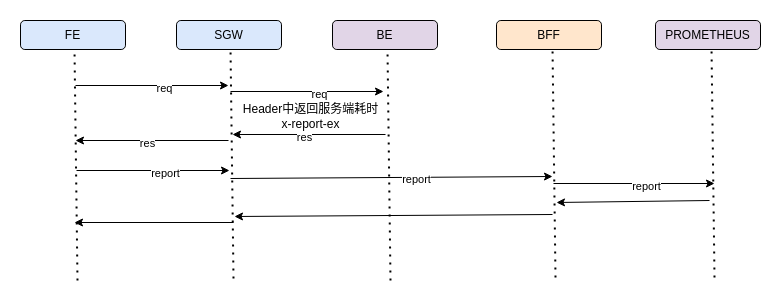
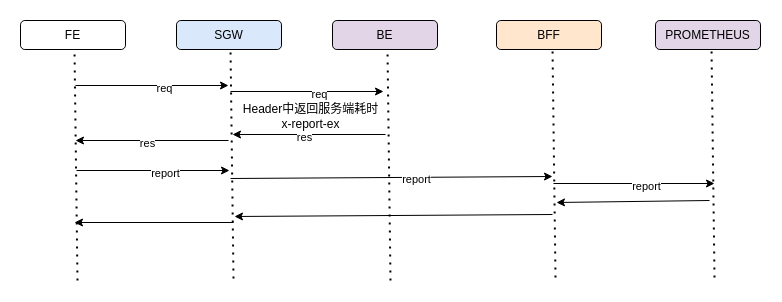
(73, 35) -> (73, 35)
